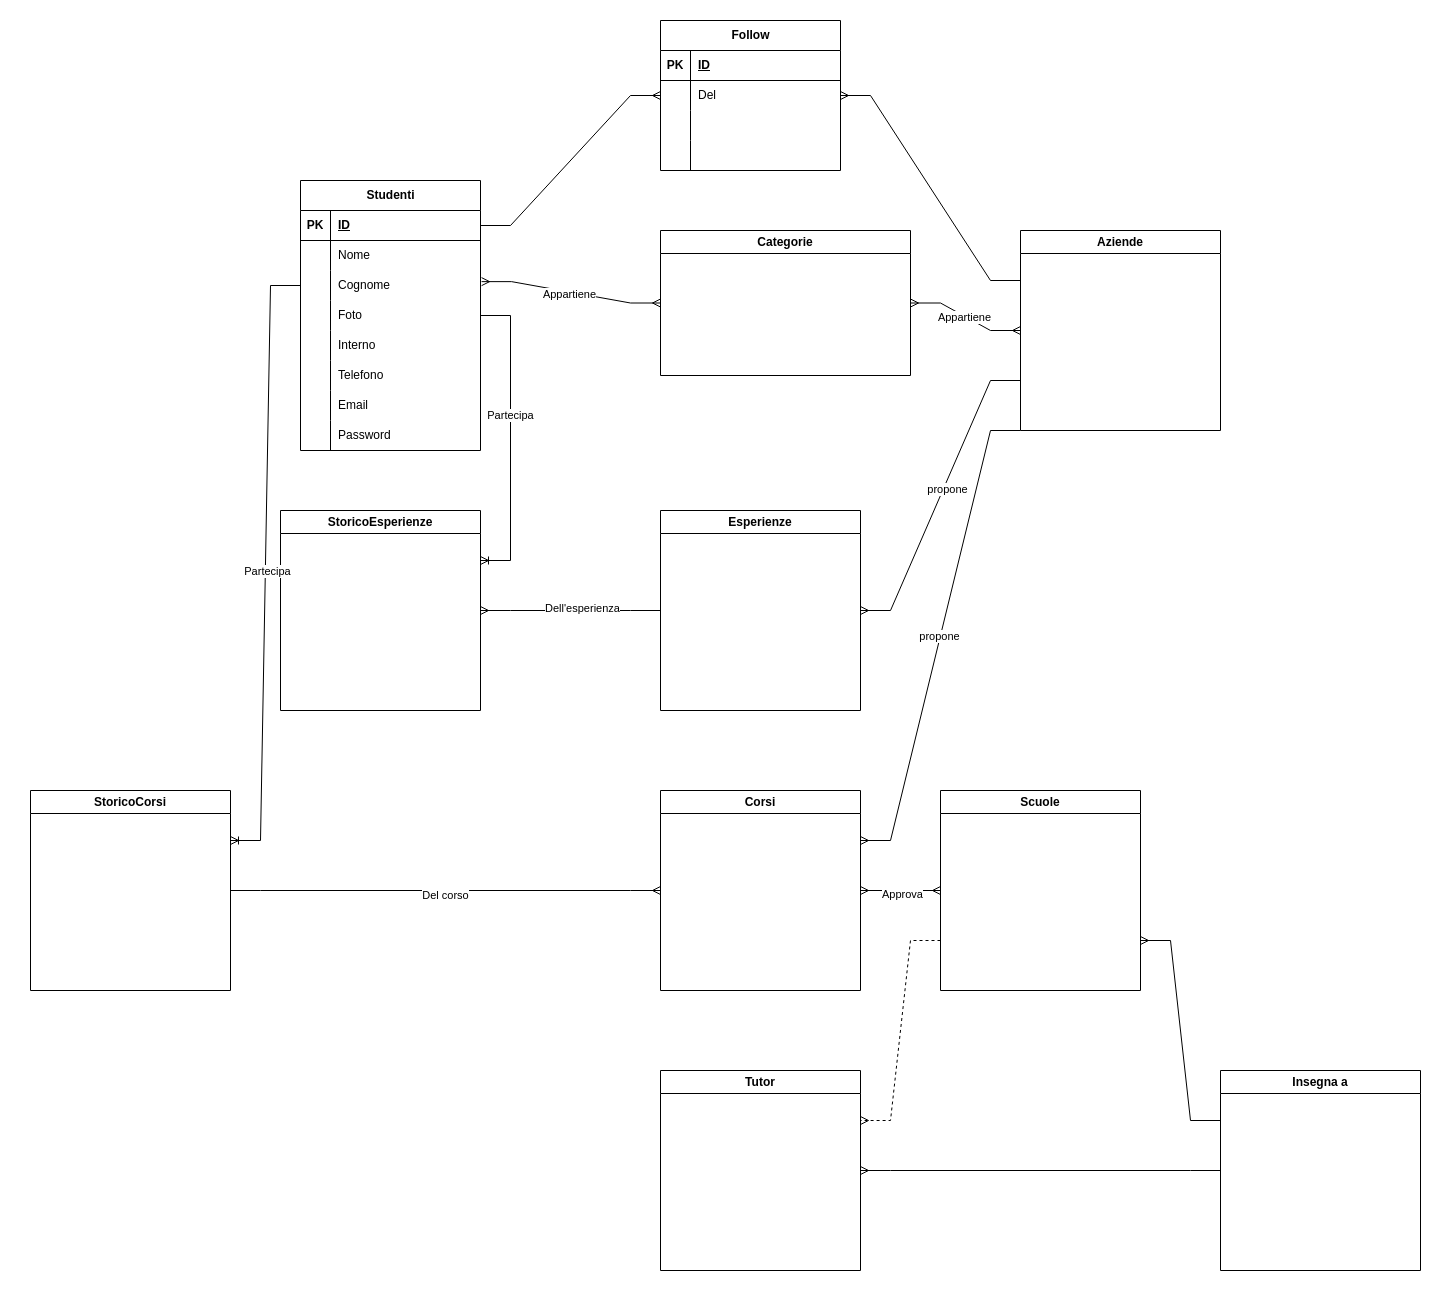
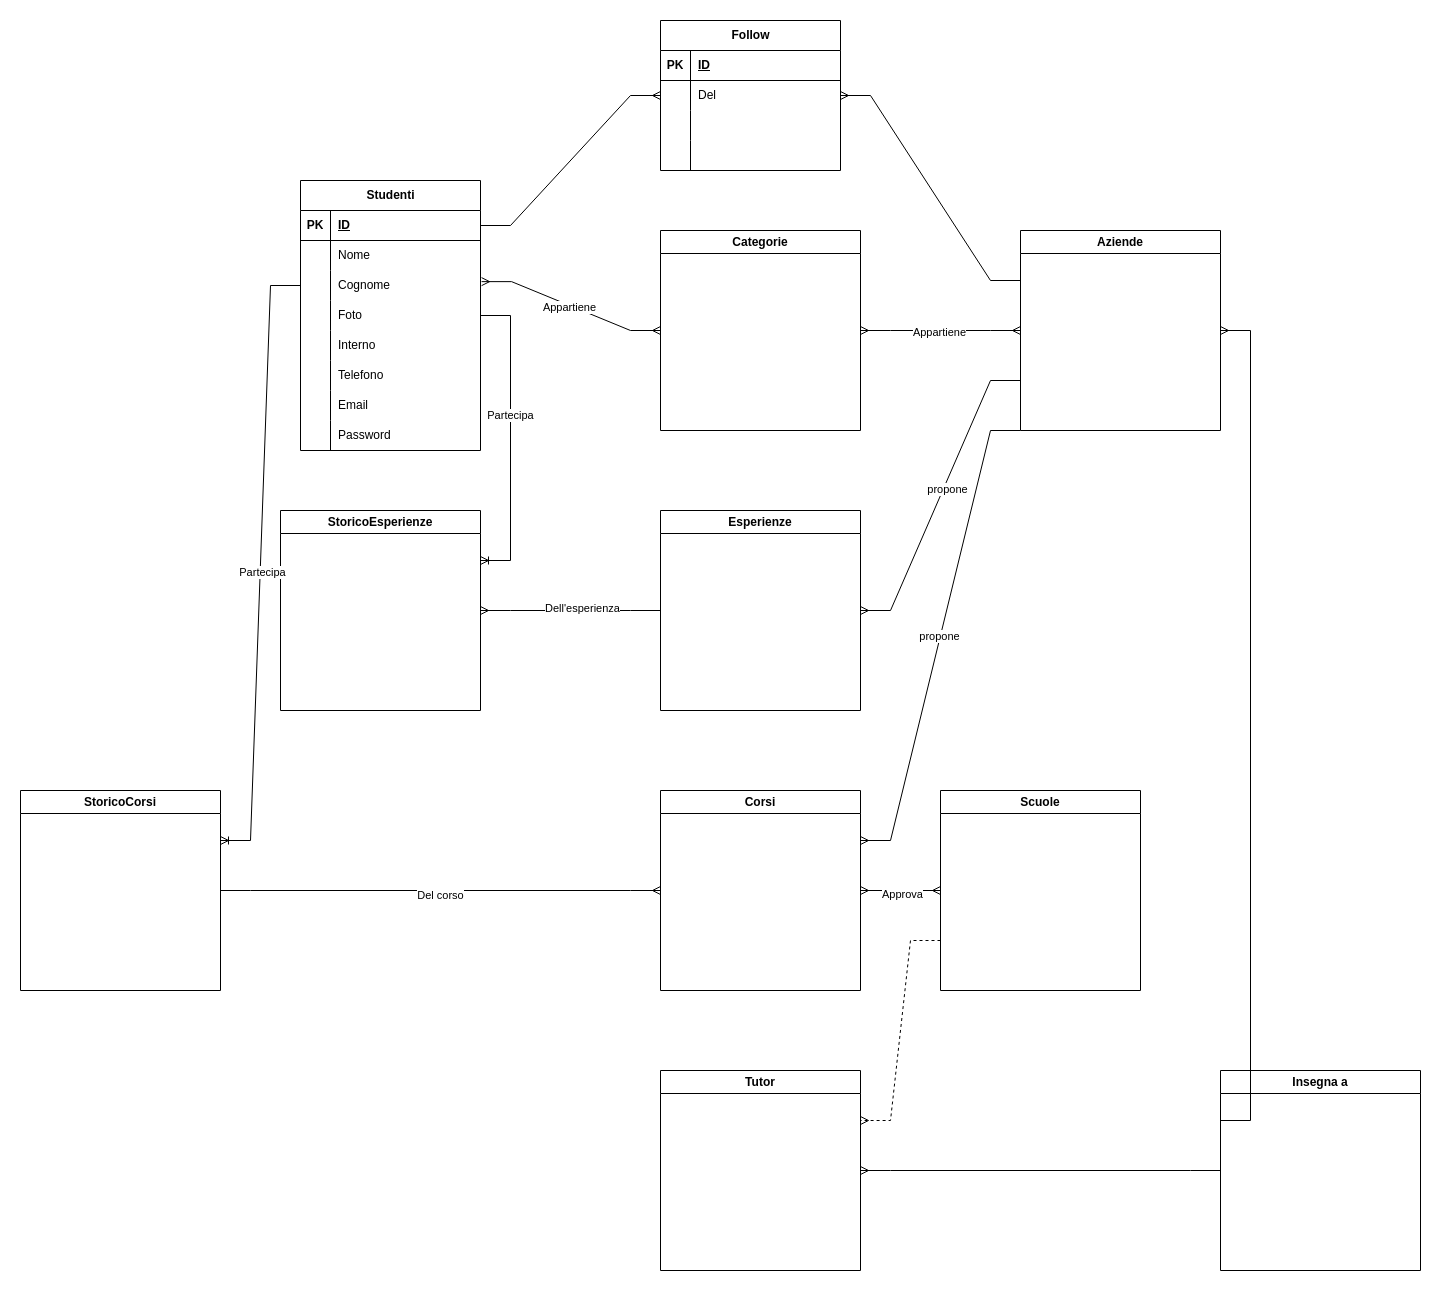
(786, 303) -> (761, 331)
(131, 891) -> (121, 891)
(1180, 1030) -> (1251, 726)
